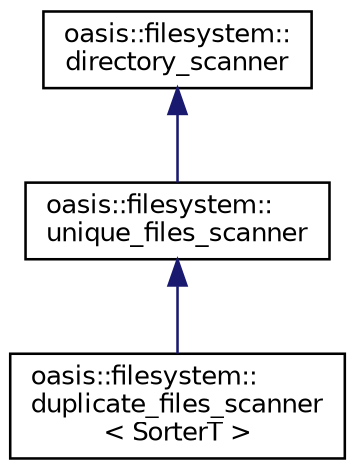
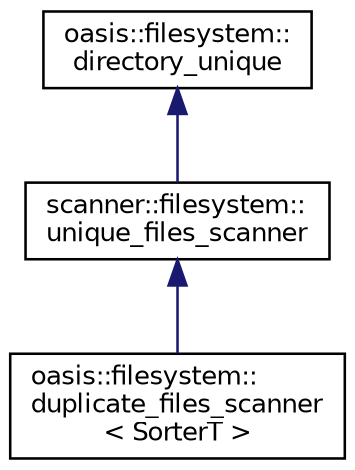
(178, 50) -> (178, 50)
(178, 221) -> (178, 221)
